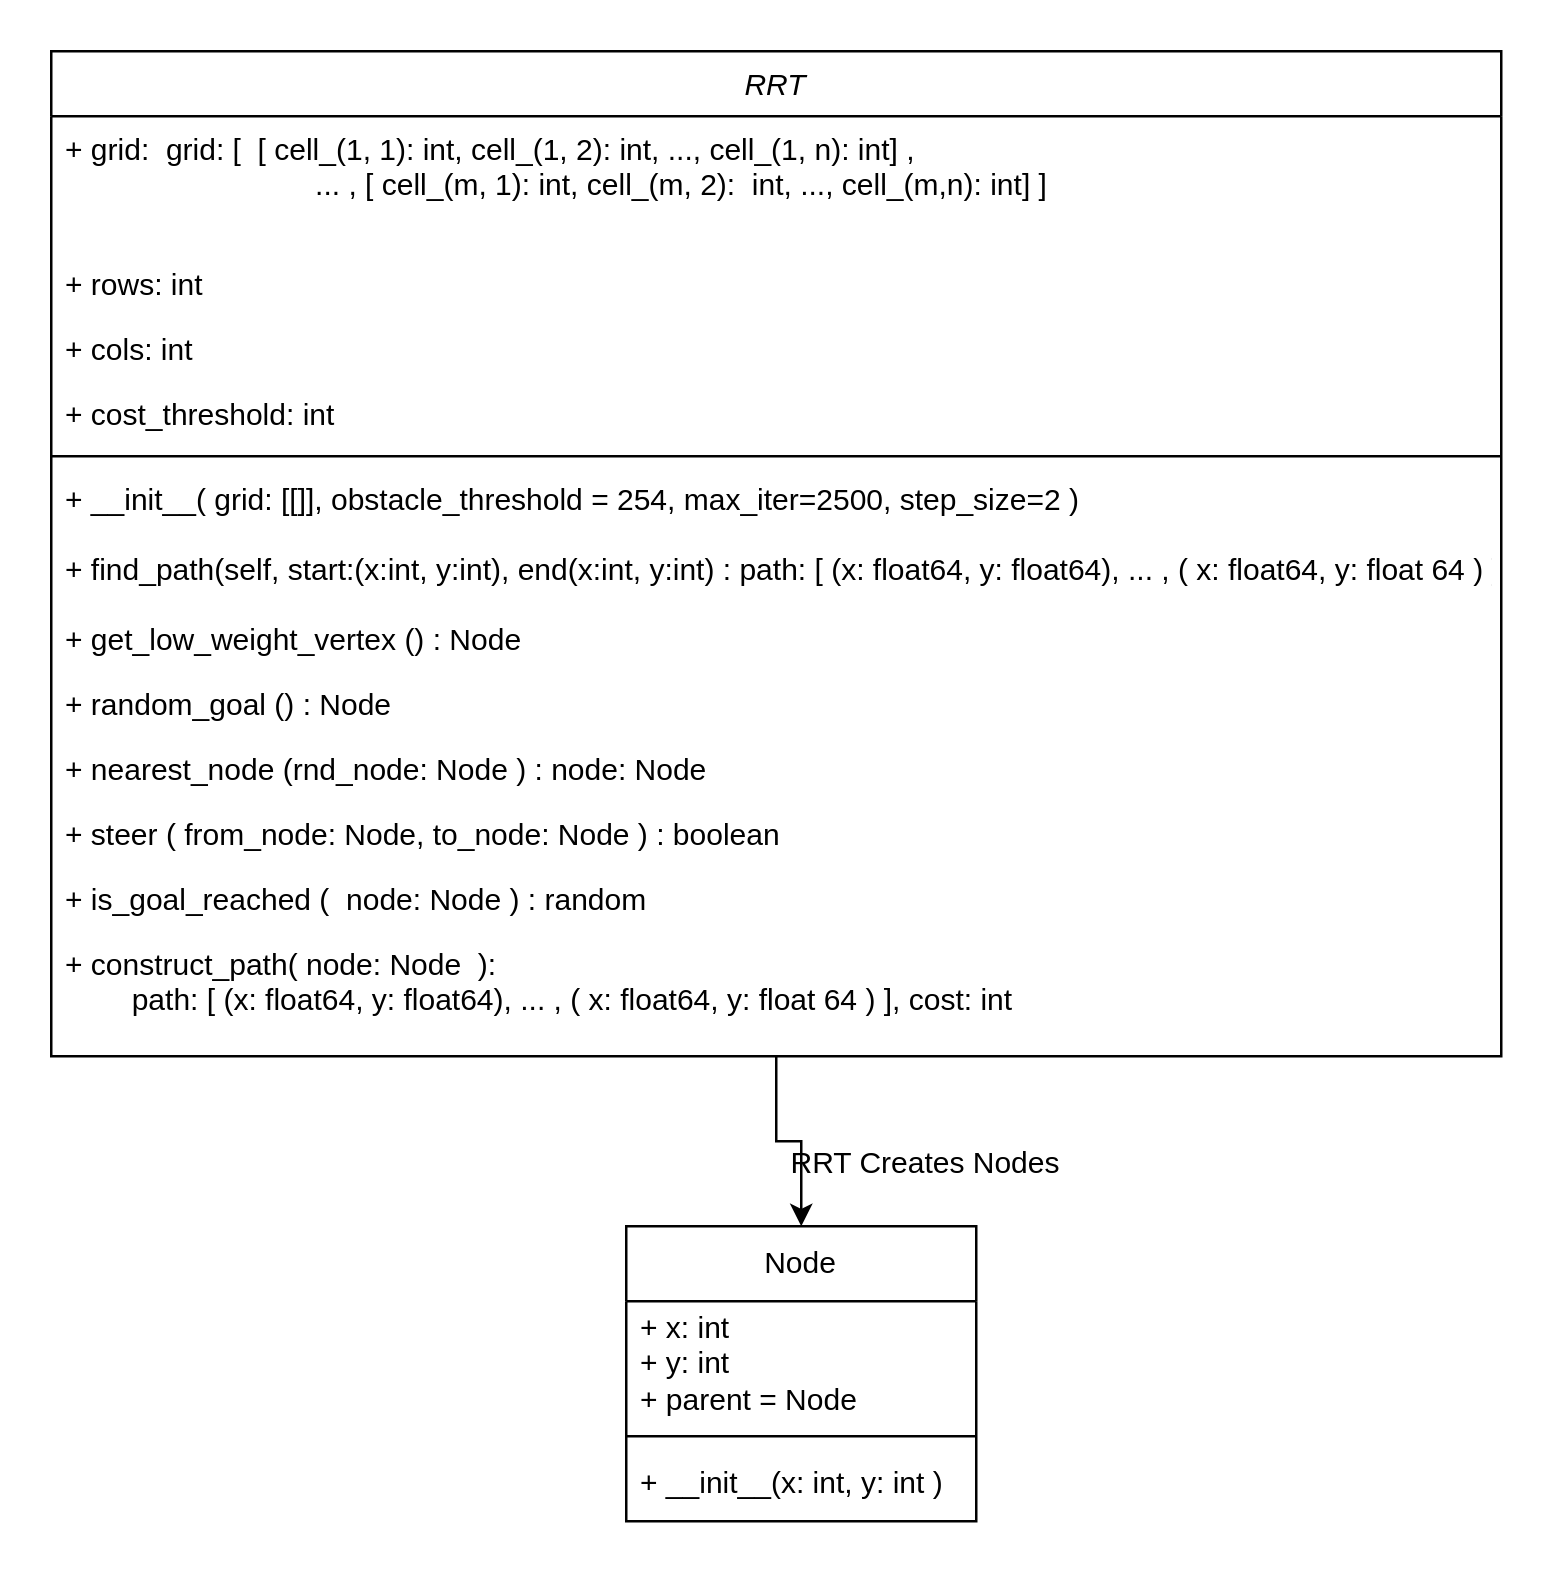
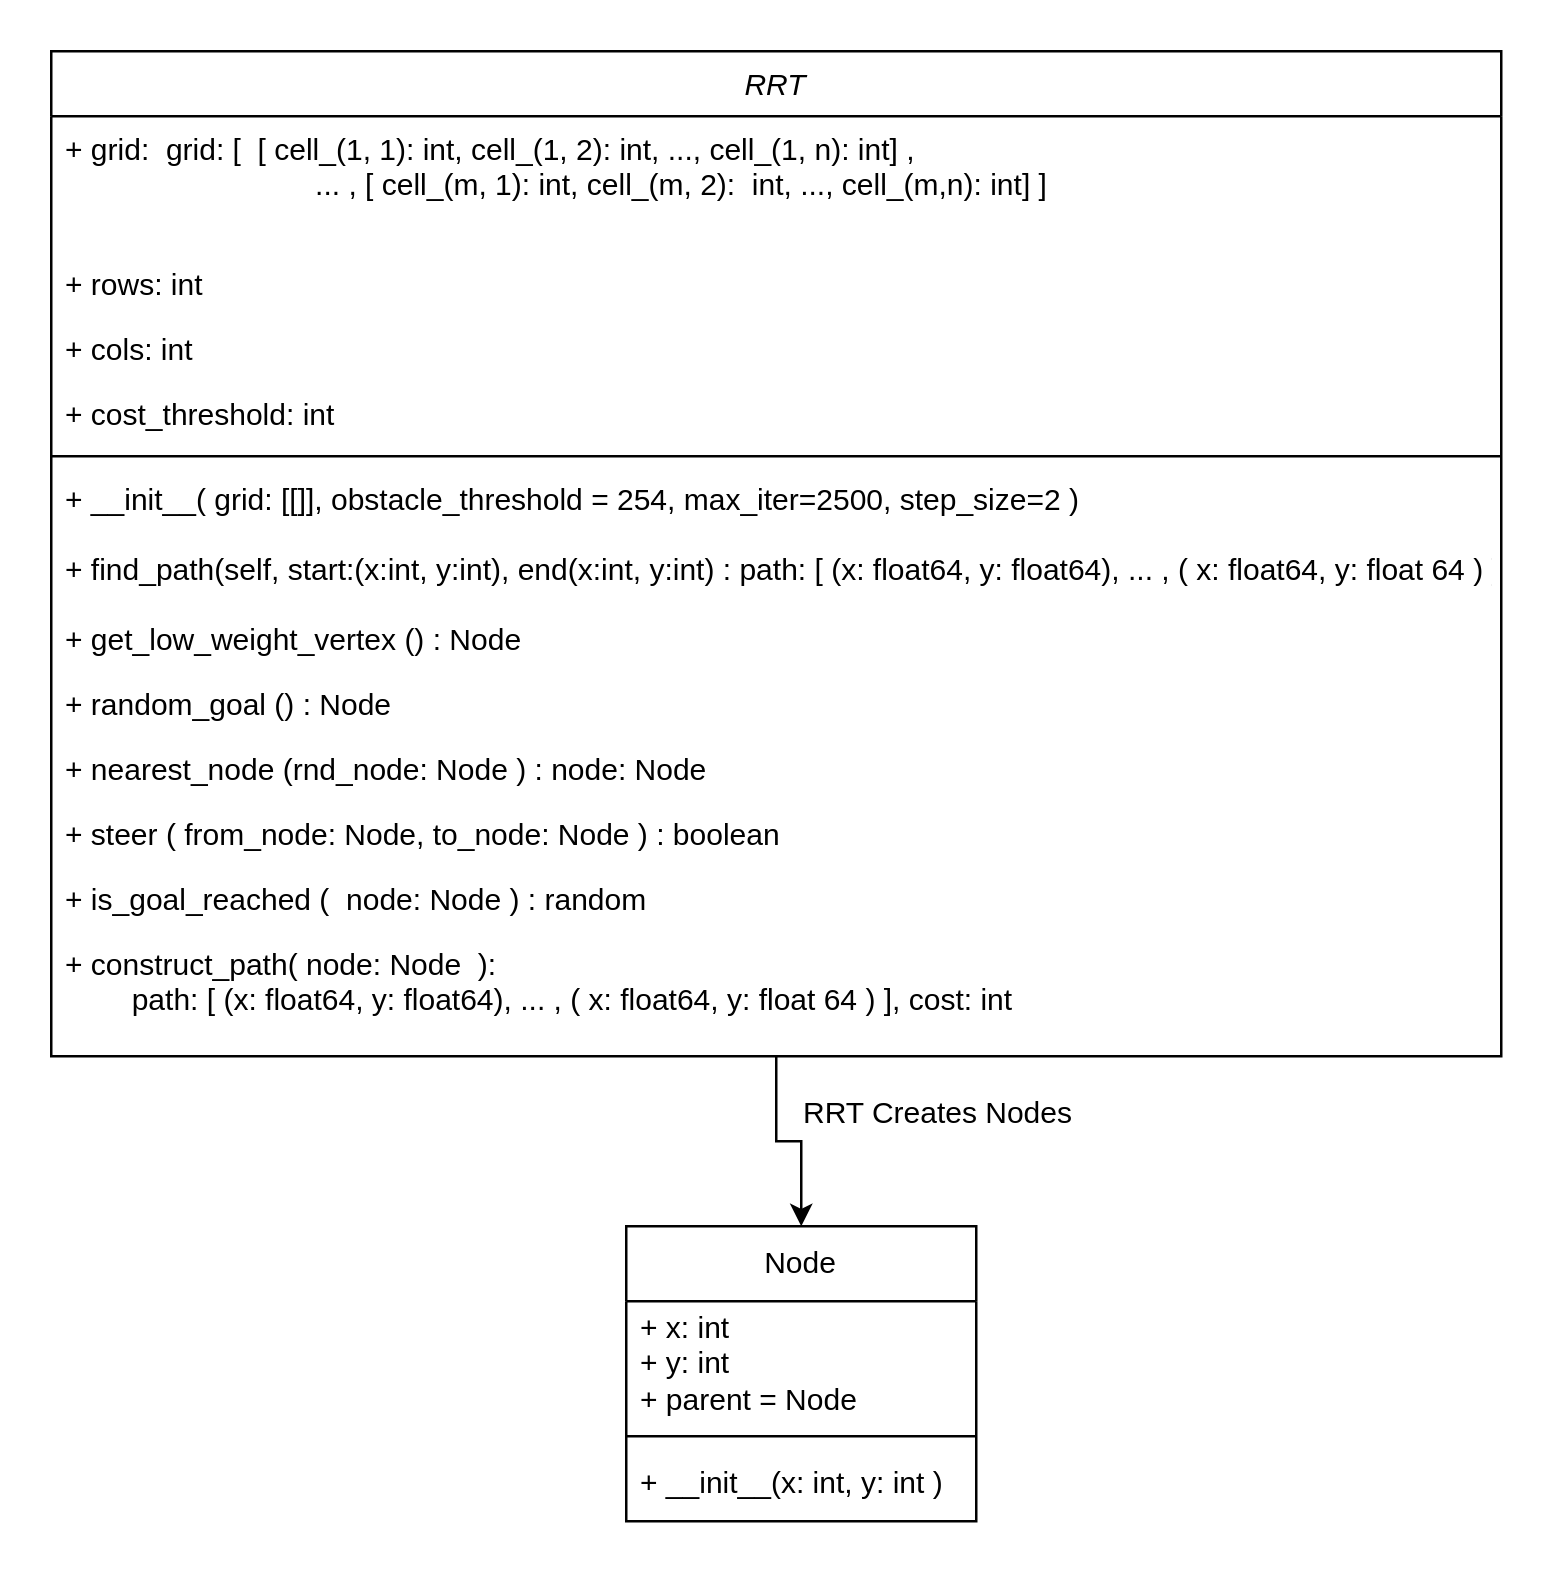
(926, 1164) -> (939, 1114)
